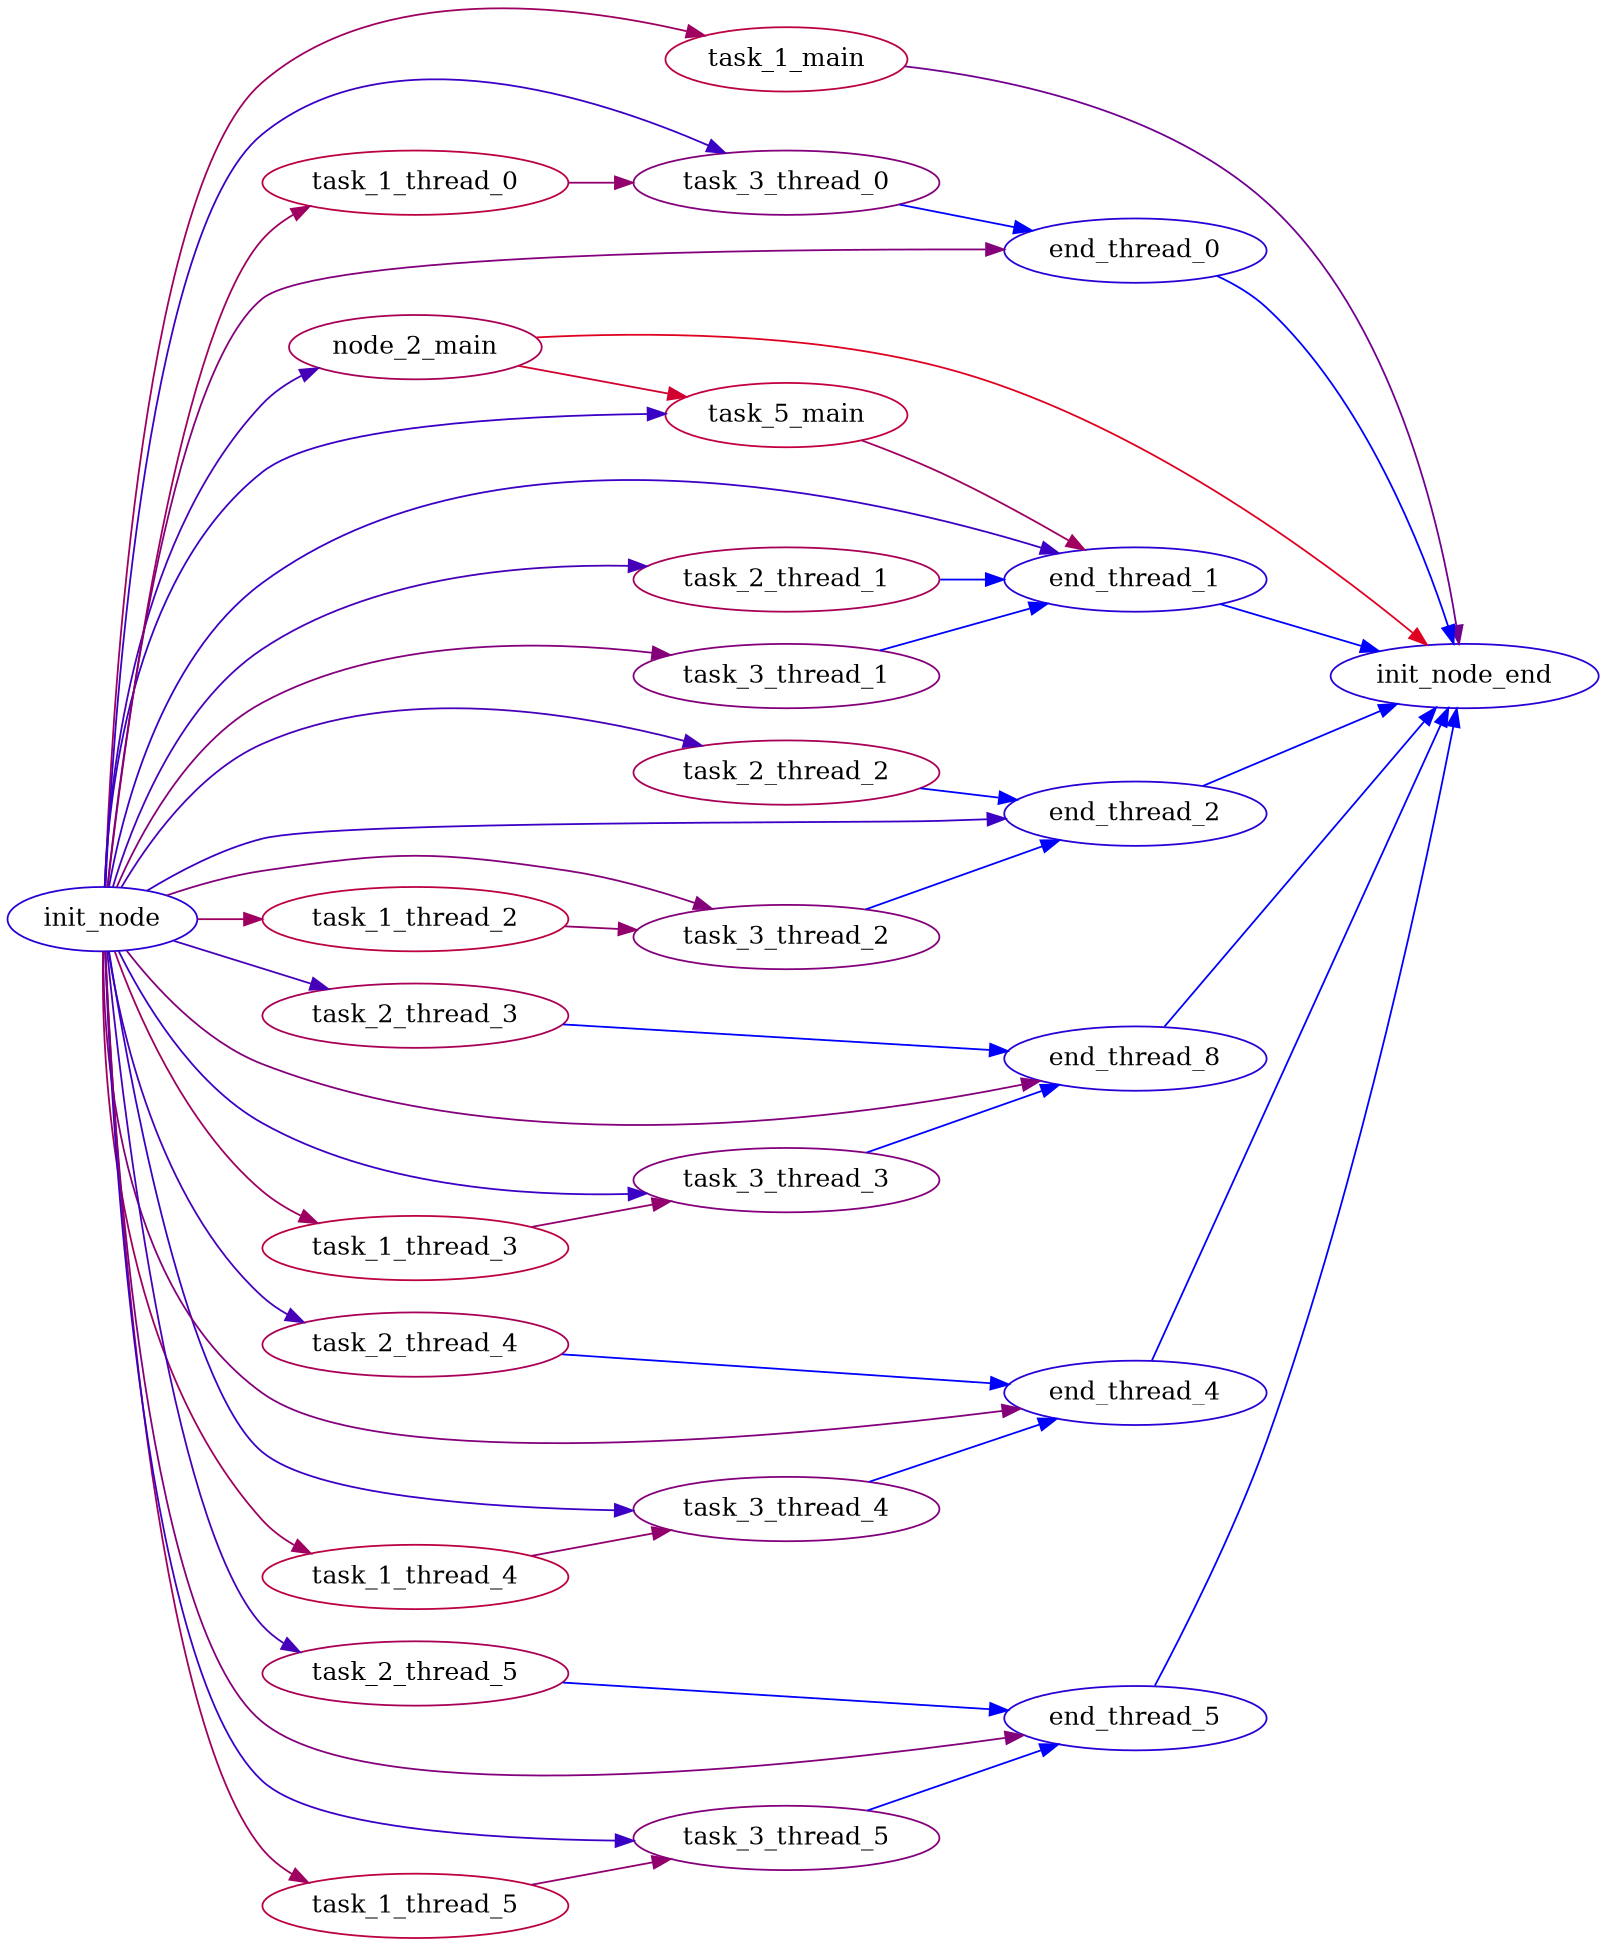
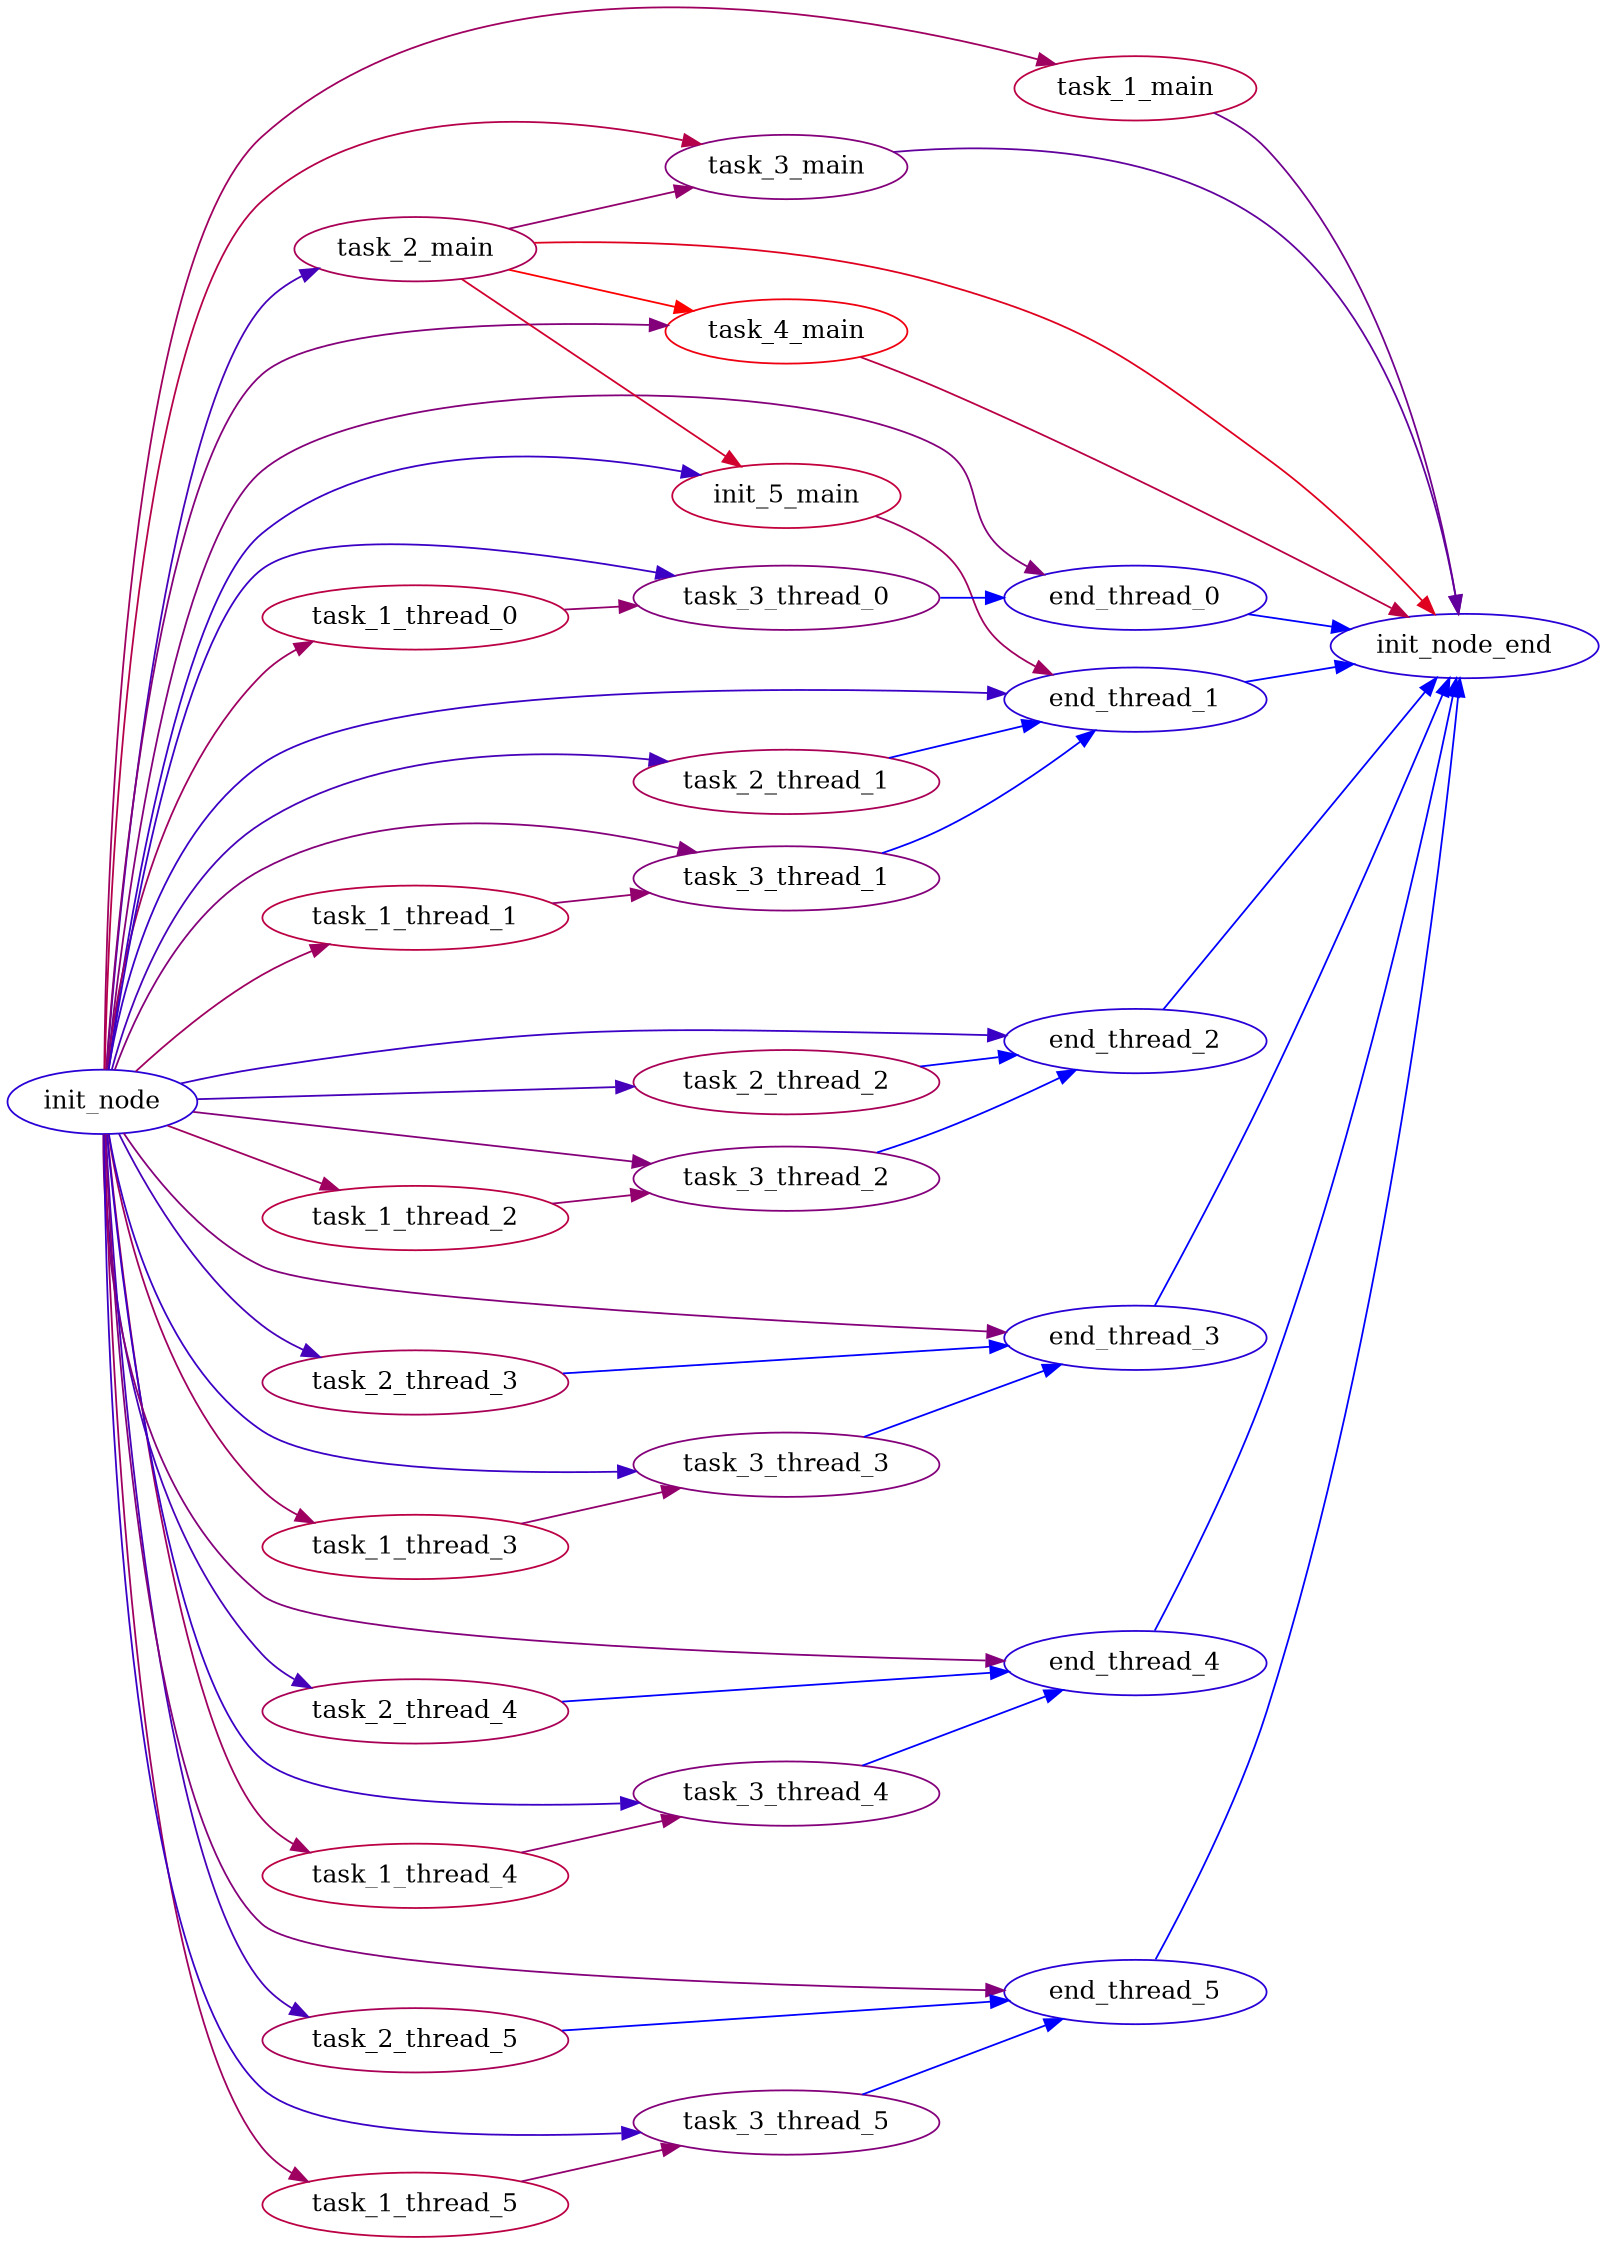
none -> (786, 167)
none -> (786, 331)
(415, 347) -> (415, 249)
(786, 415) -> (786, 496)
none -> (415, 918)
(1135, 1059) -> (1135, 1338)
